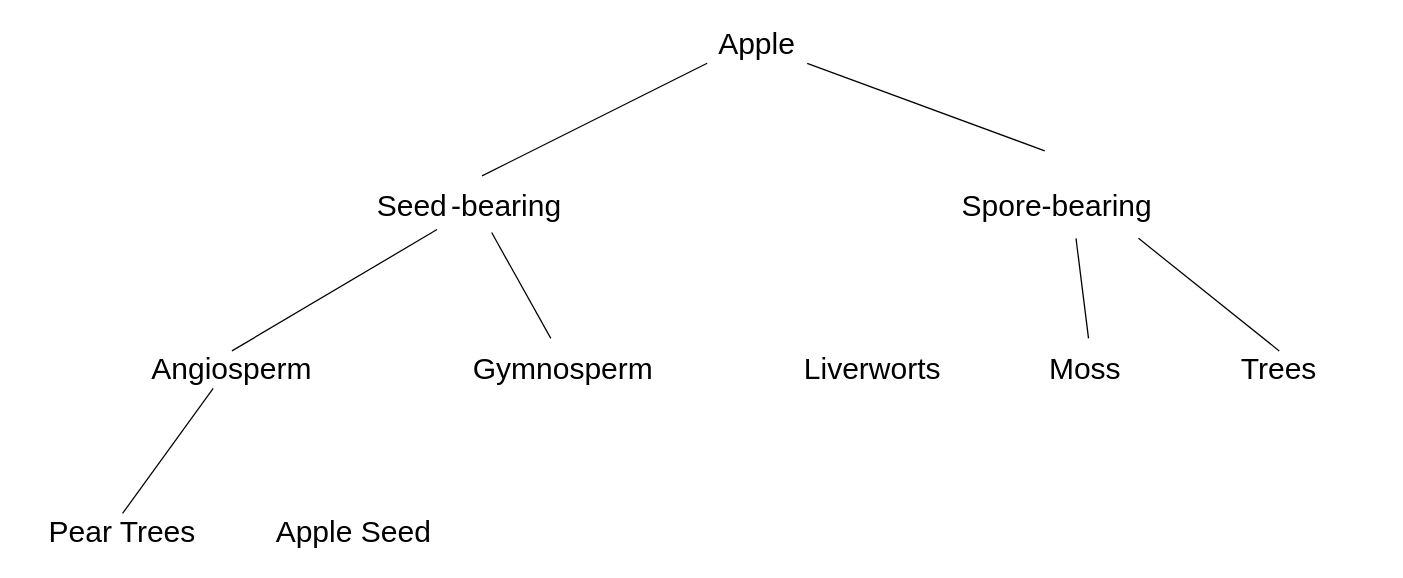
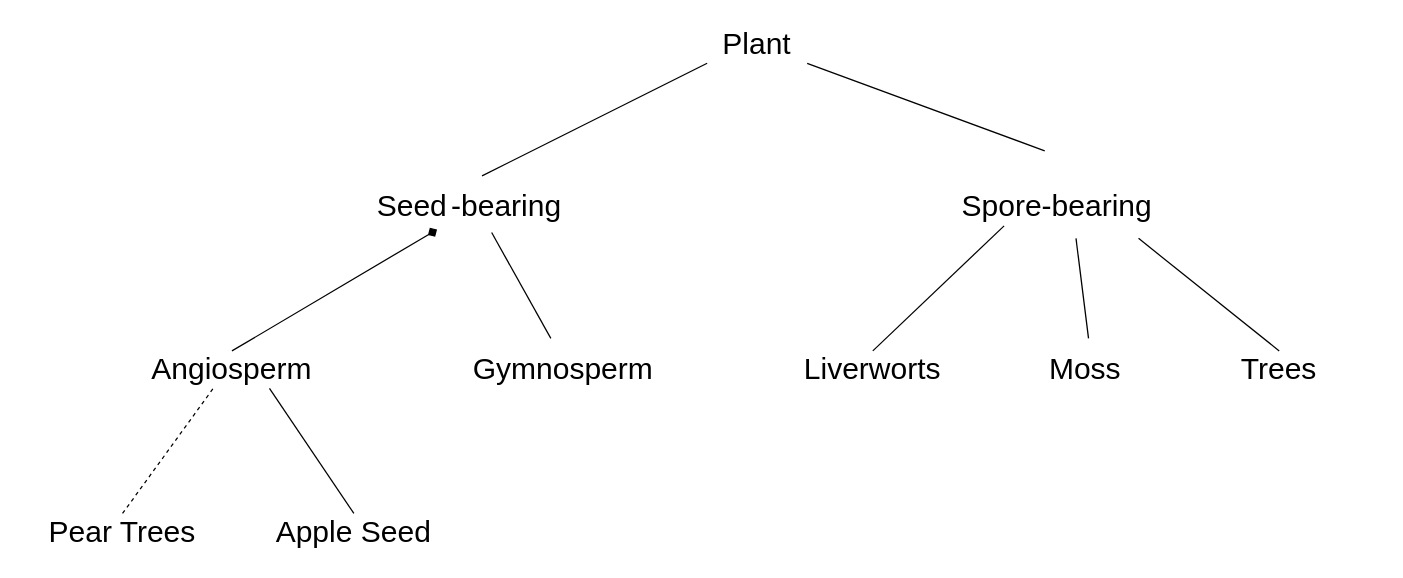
(757, 44) -> (757, 44)
(432, 232) -> (428, 235)
none -> (938, 288)
(168, 451) -> (168, 451)
none -> (312, 451)
